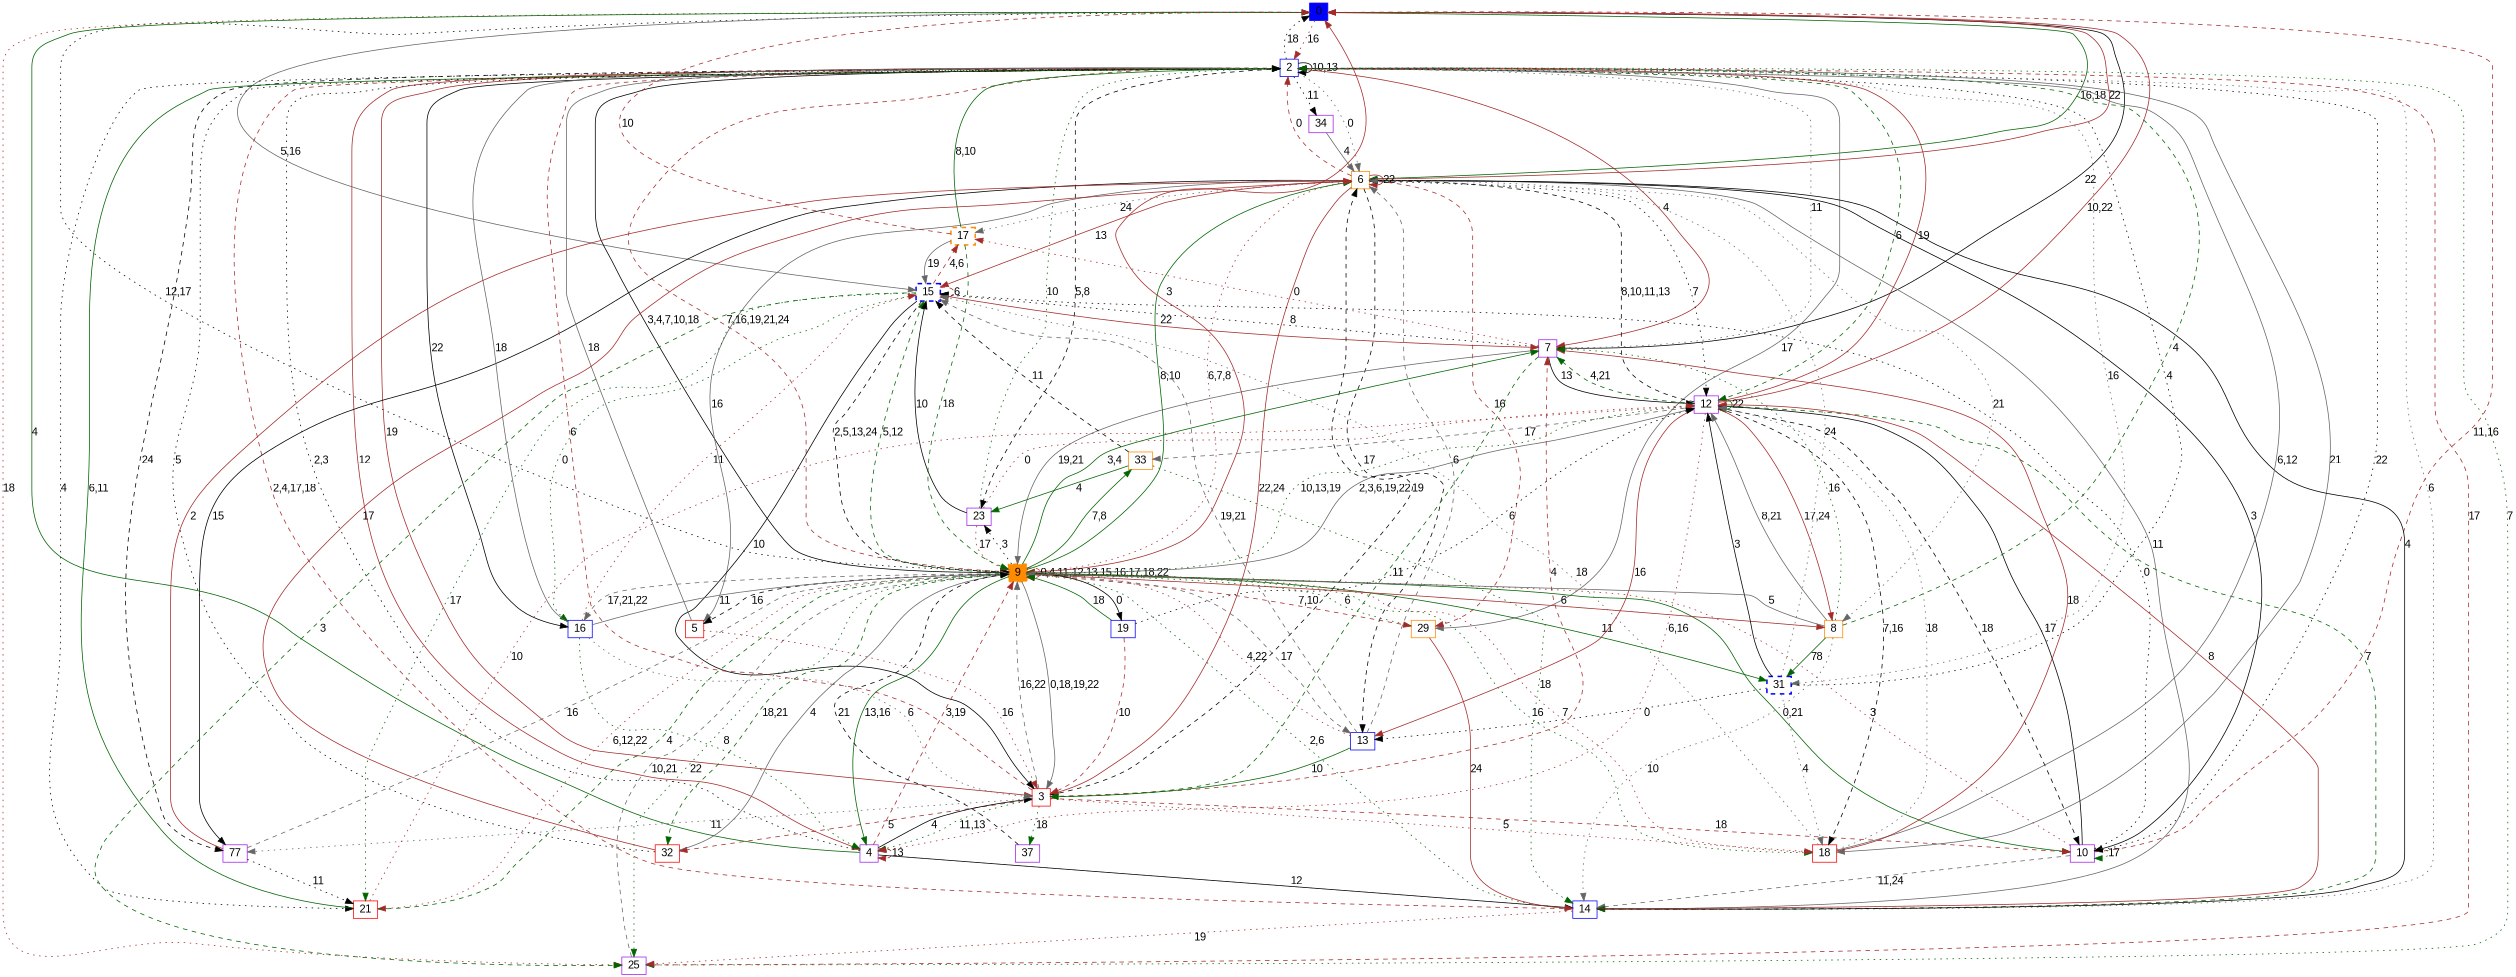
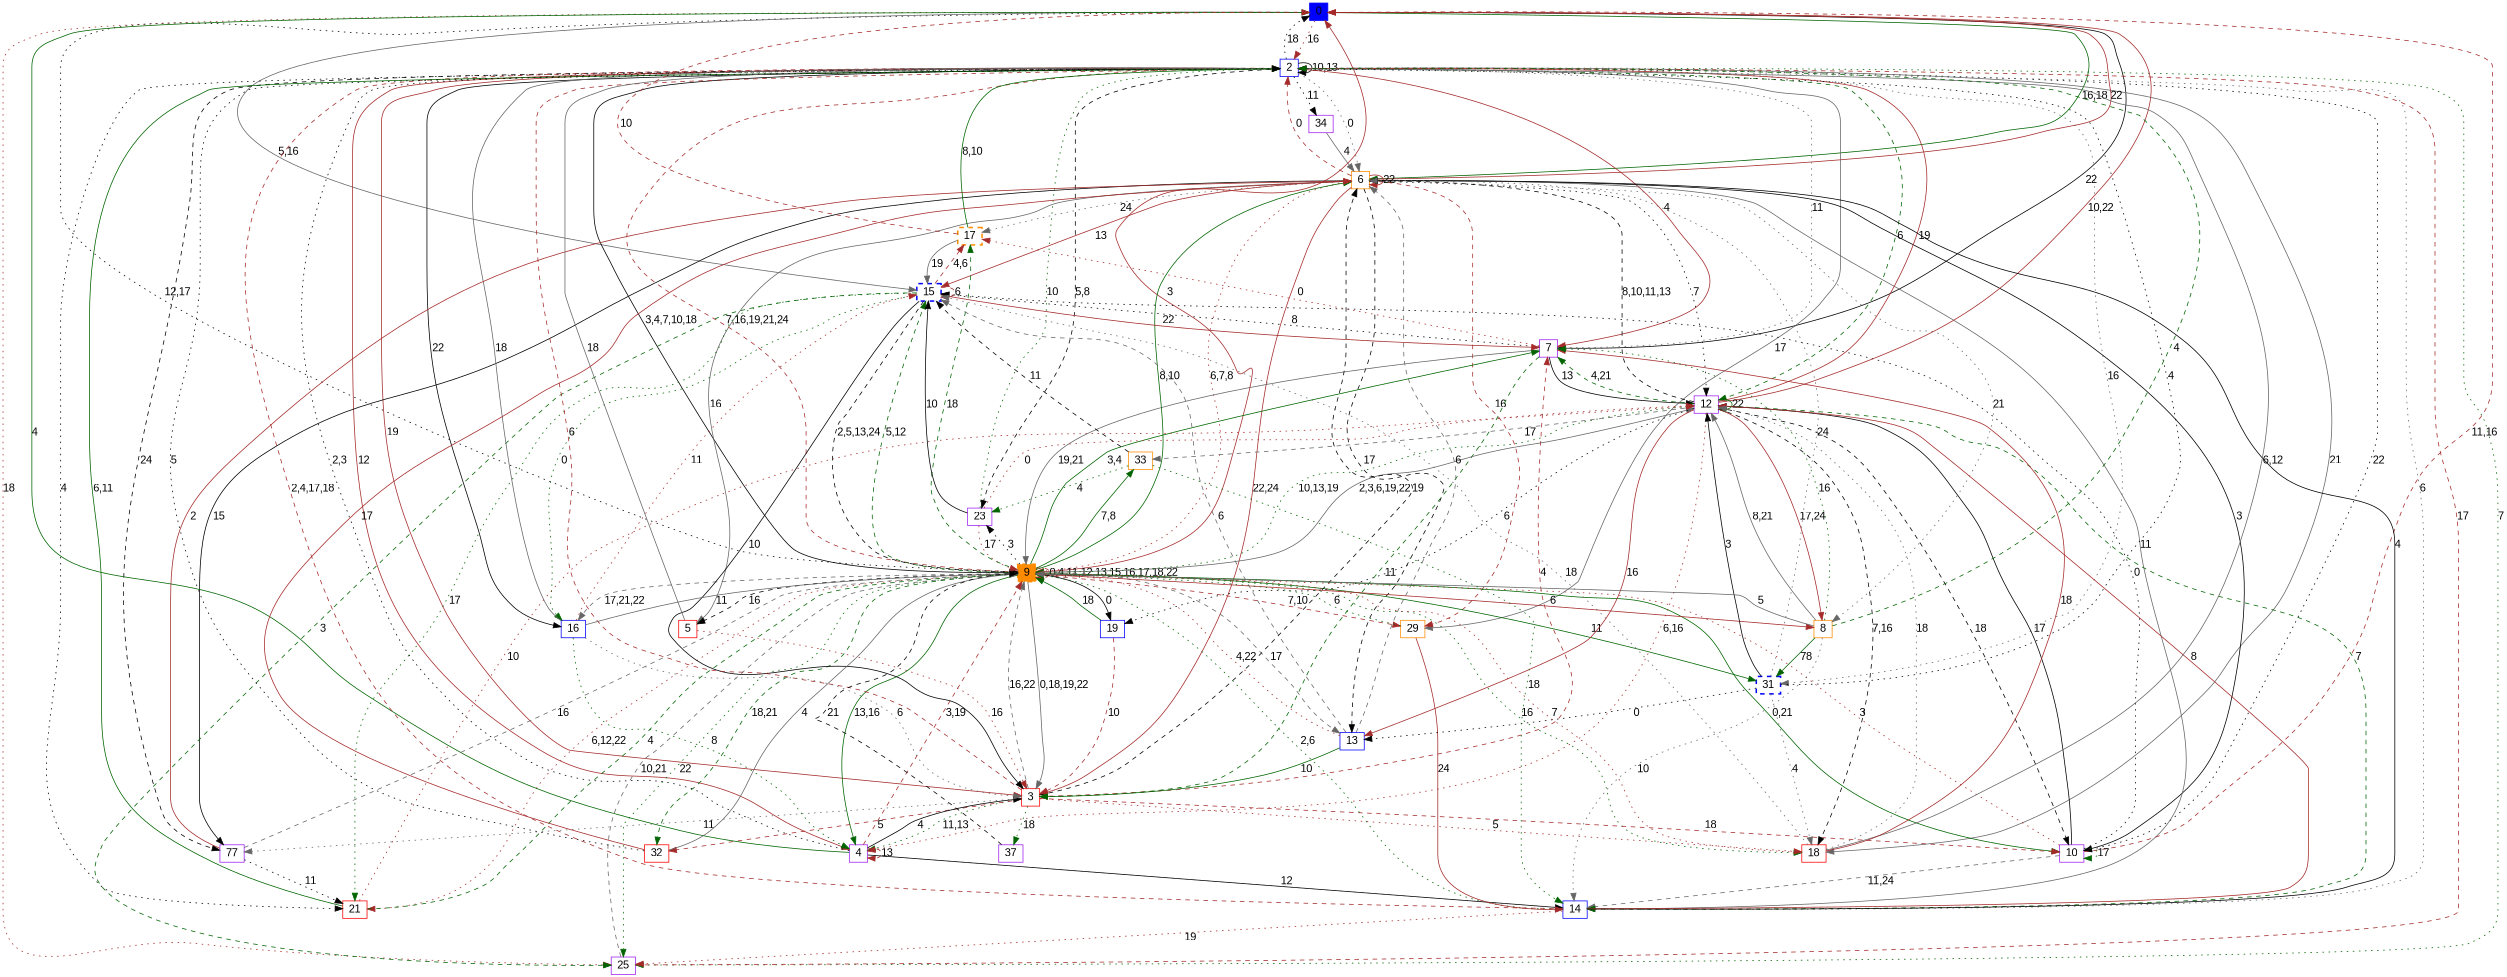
(936, 420) -> (939, 431)
(1063, 487) -> (1073, 485)
(1233, 517) -> (1221, 517)
(1427, 560) -> (1441, 549)
